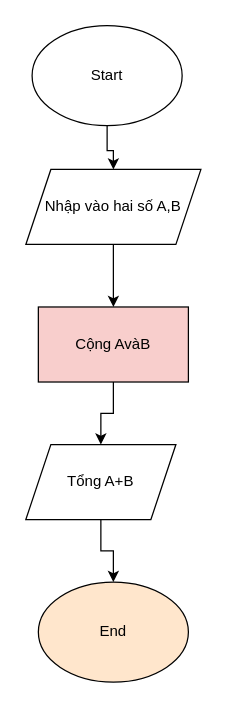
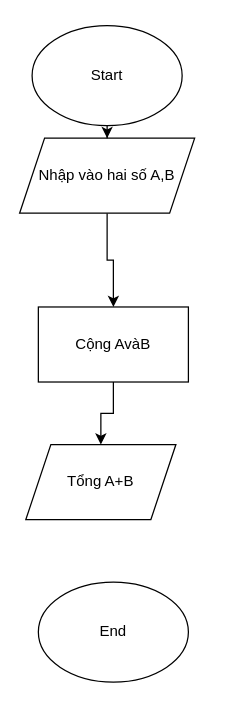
(113, 207) -> (107, 176)
(113, 344) -> (113, 344)
(103, 551) -> none
(113, 632) -> (113, 632)
